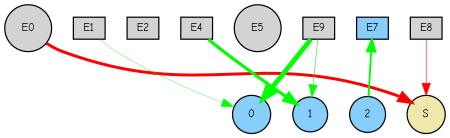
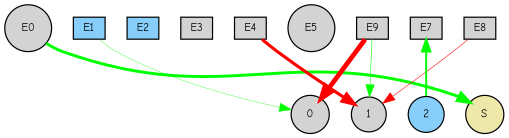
(89, 28) -> (89, 28)
(143, 28) -> (143, 28)
none -> (197, 28)
(372, 28) -> (426, 28)
(426, 61) -> (435, 66)
(291, 64) -> (347, 64)
(243, 66) -> (294, 64)
(222, 74) -> (251, 75)
(252, 114) -> (310, 114)
(310, 114) -> (369, 114)
